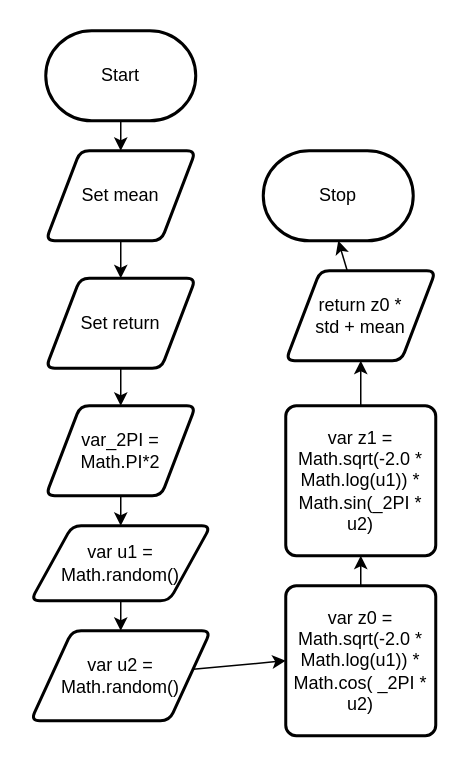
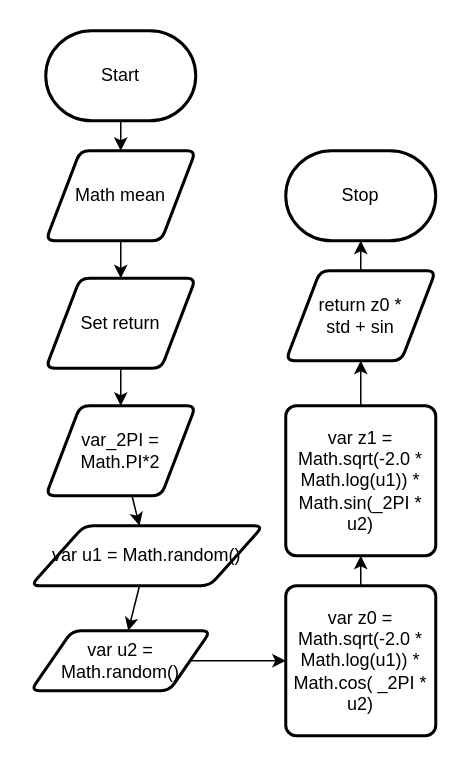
(121, 196) -> (121, 196)
(338, 196) -> (361, 196)
(361, 316) -> (361, 316)
(121, 563) -> (147, 556)
(121, 676) -> (121, 661)
